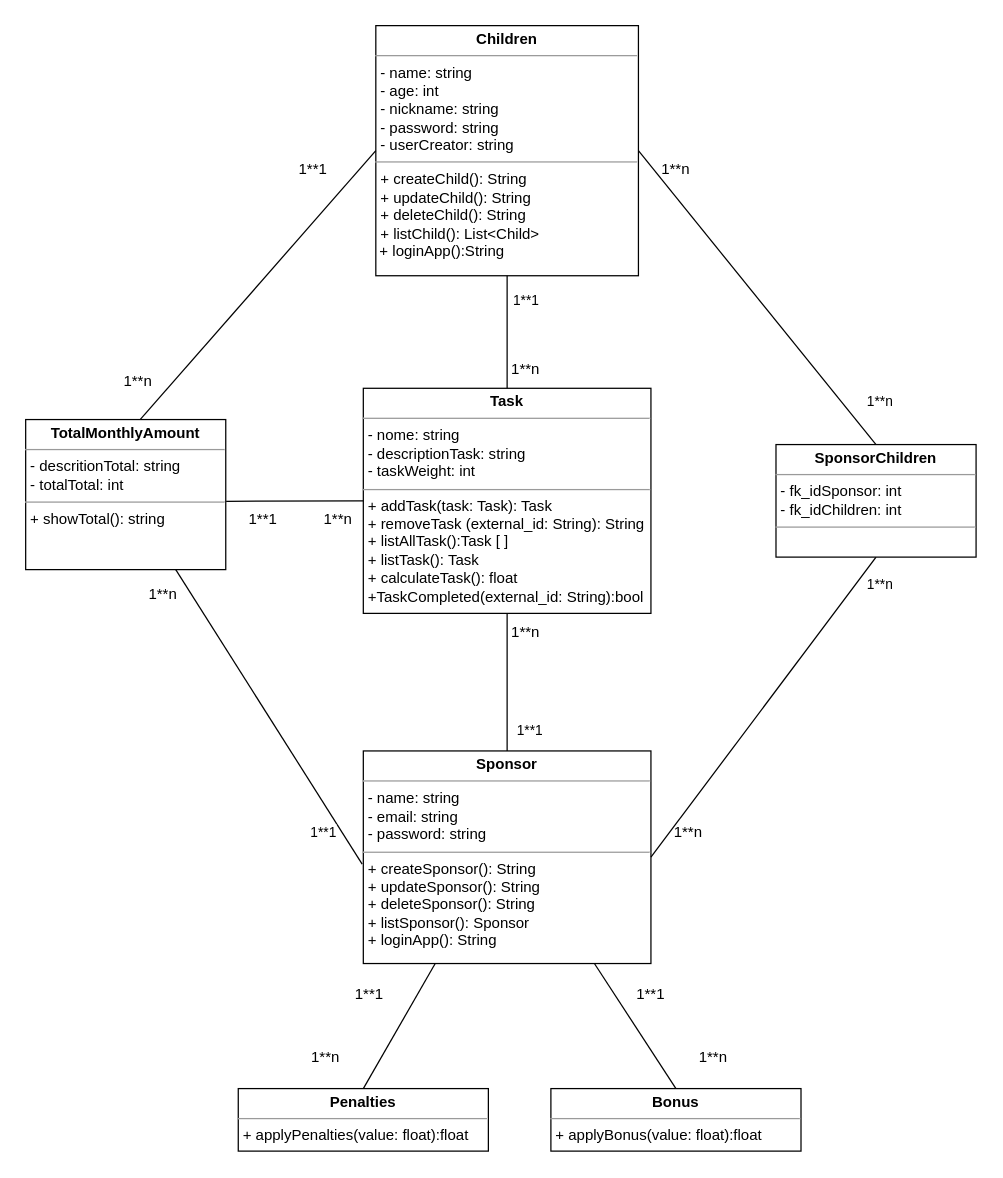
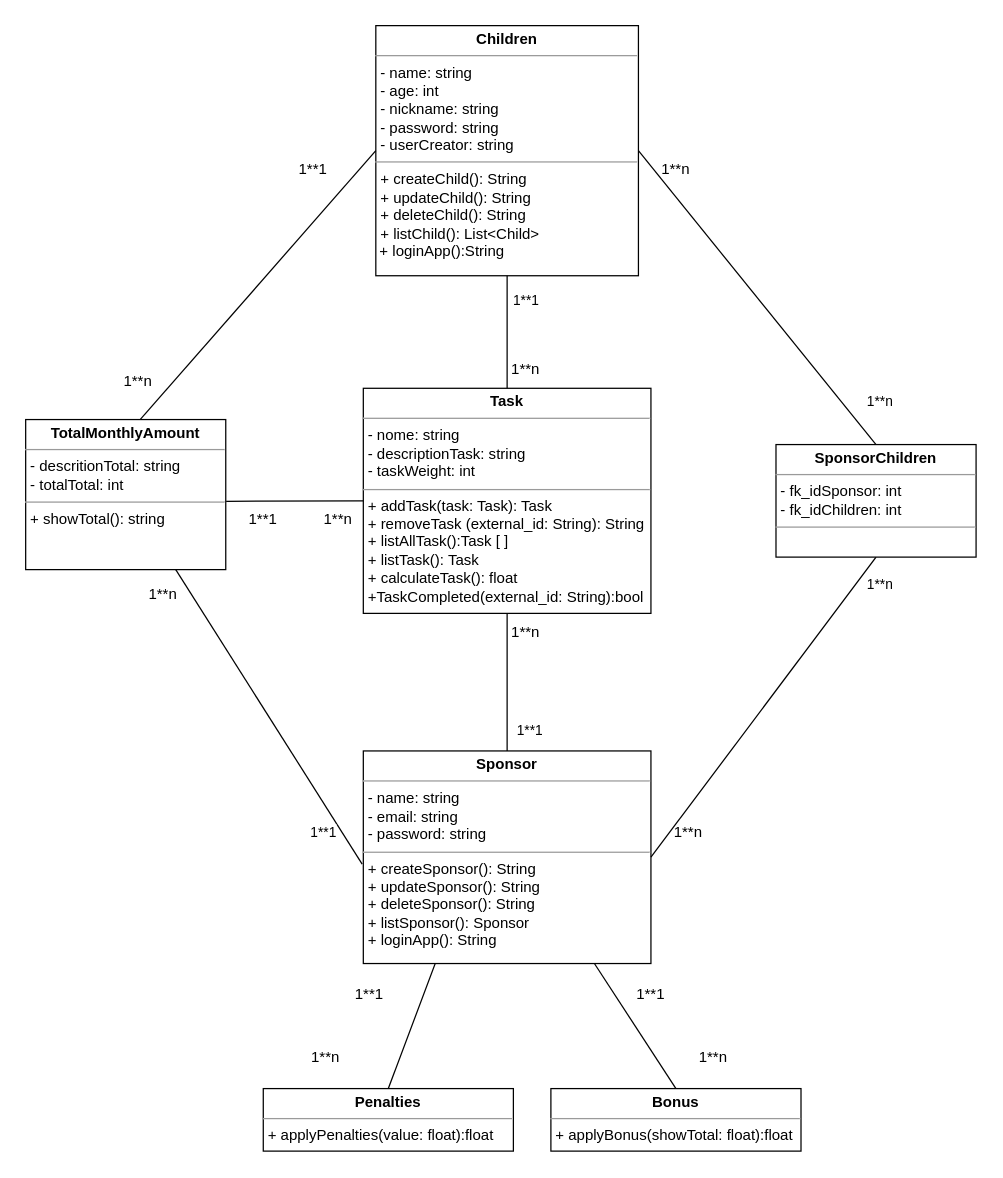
(669, 1106) -> (677, 1115)
(363, 1119) -> (388, 1119)
